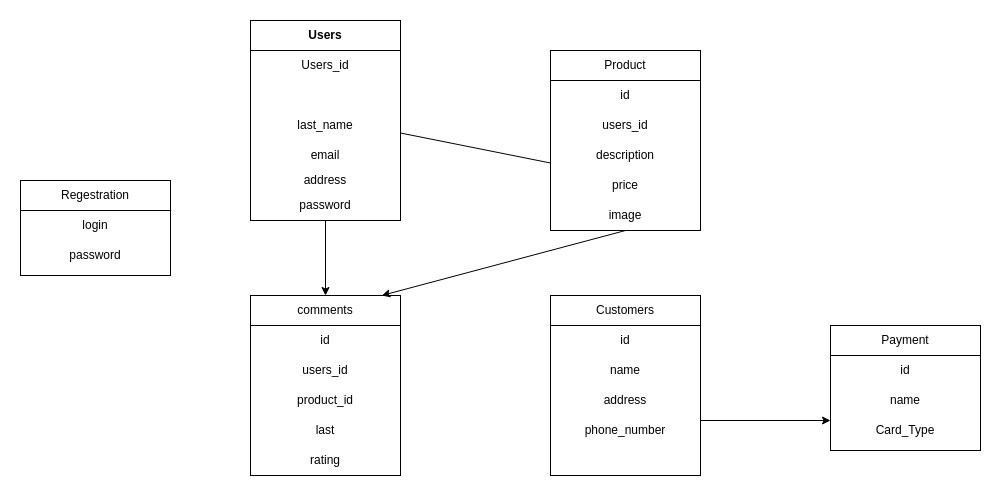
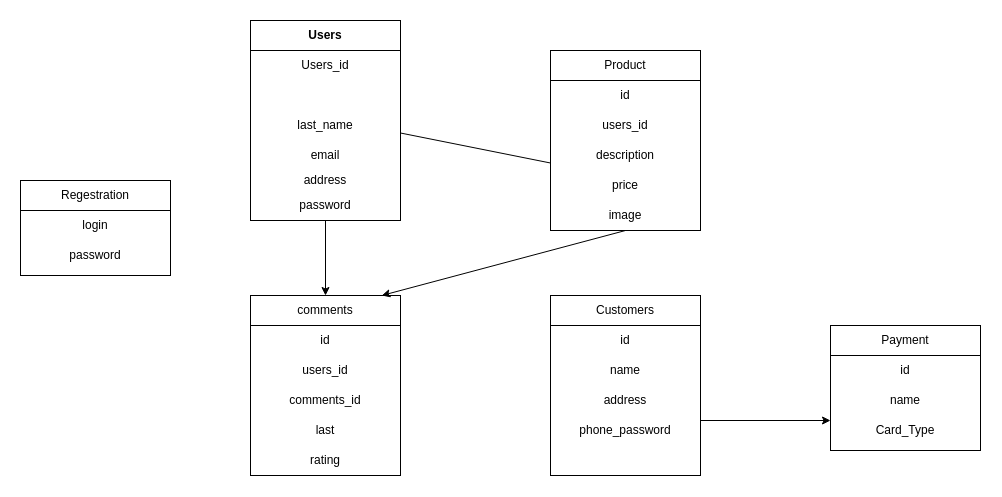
(326, 401) -> (326, 401)
(626, 431) -> (626, 431)
